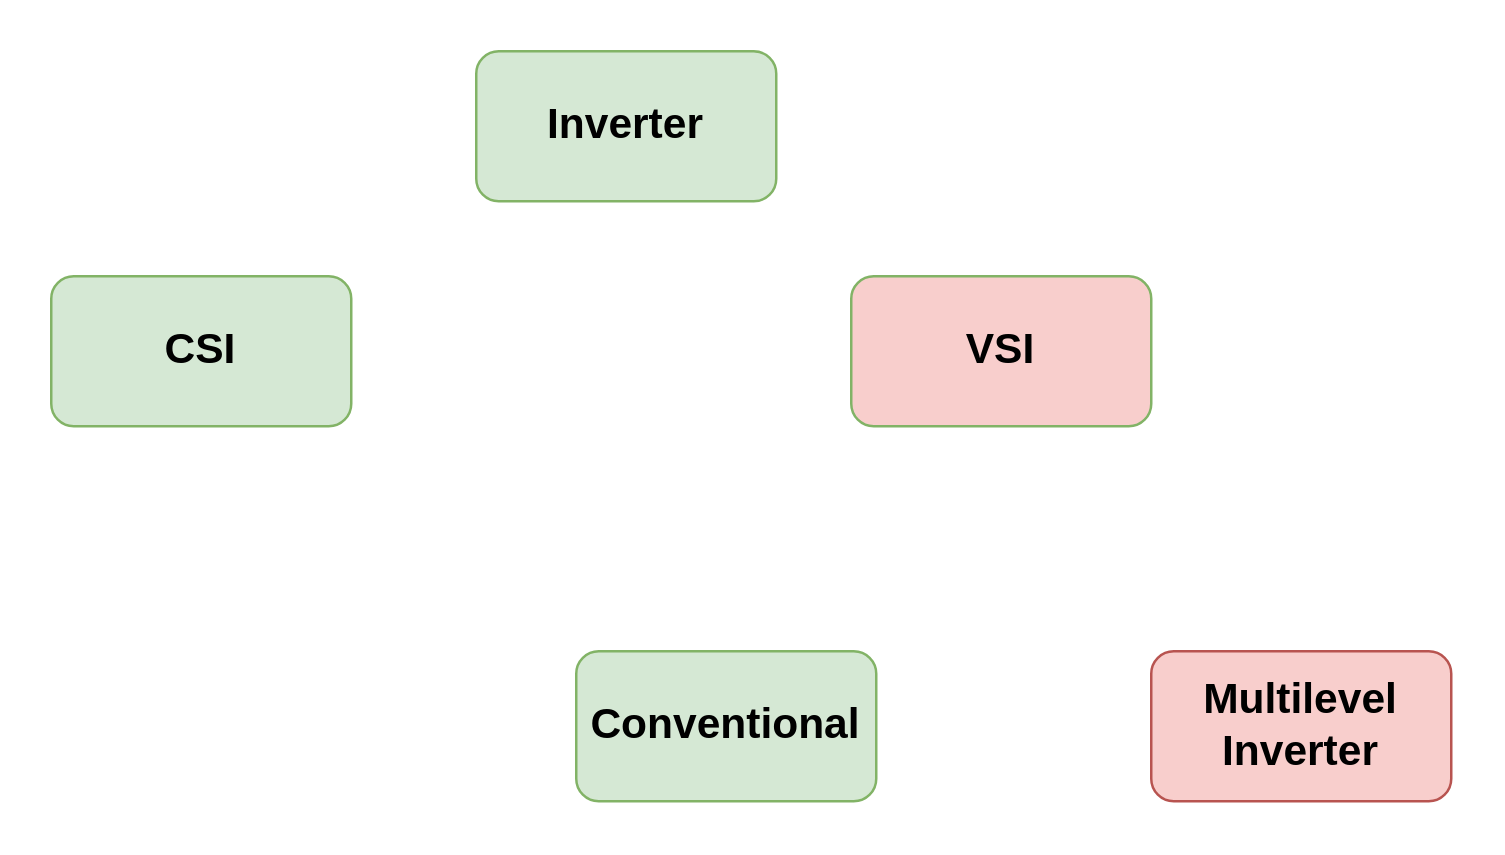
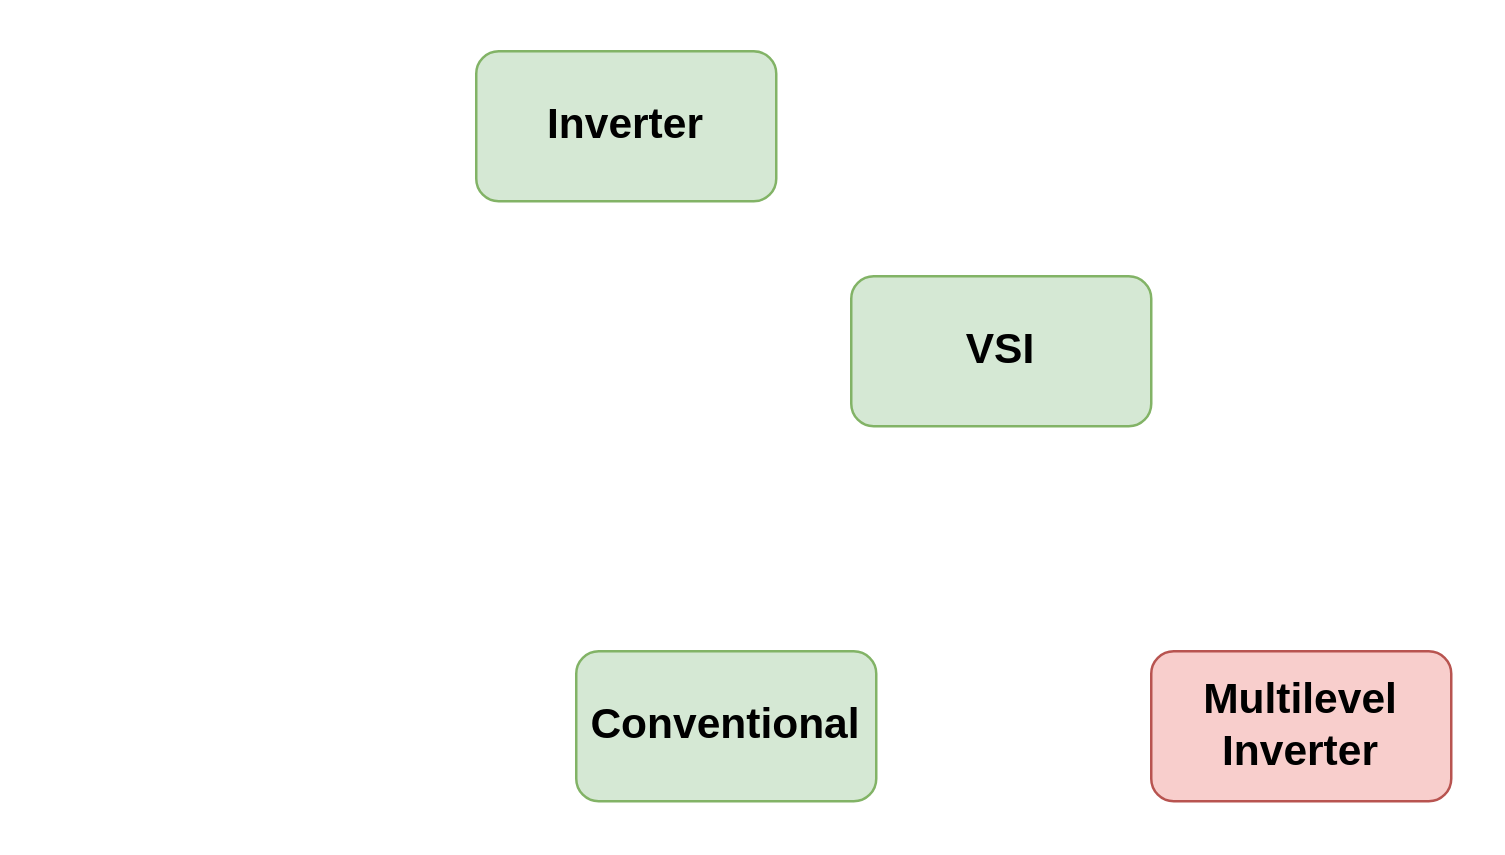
(201, 351) -> none
(1001, 351) -> (1001, 351)
